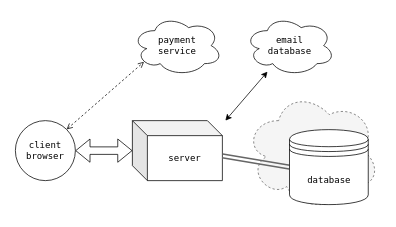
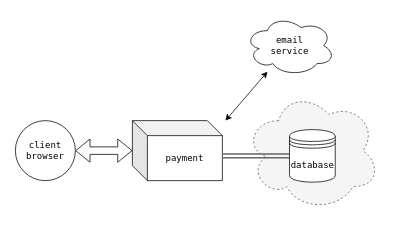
(177, 45) -> none
(290, 45) -> (290, 45)
(105, 96) -> none
(185, 158) -> (185, 158)
(329, 167) -> (312, 156)
